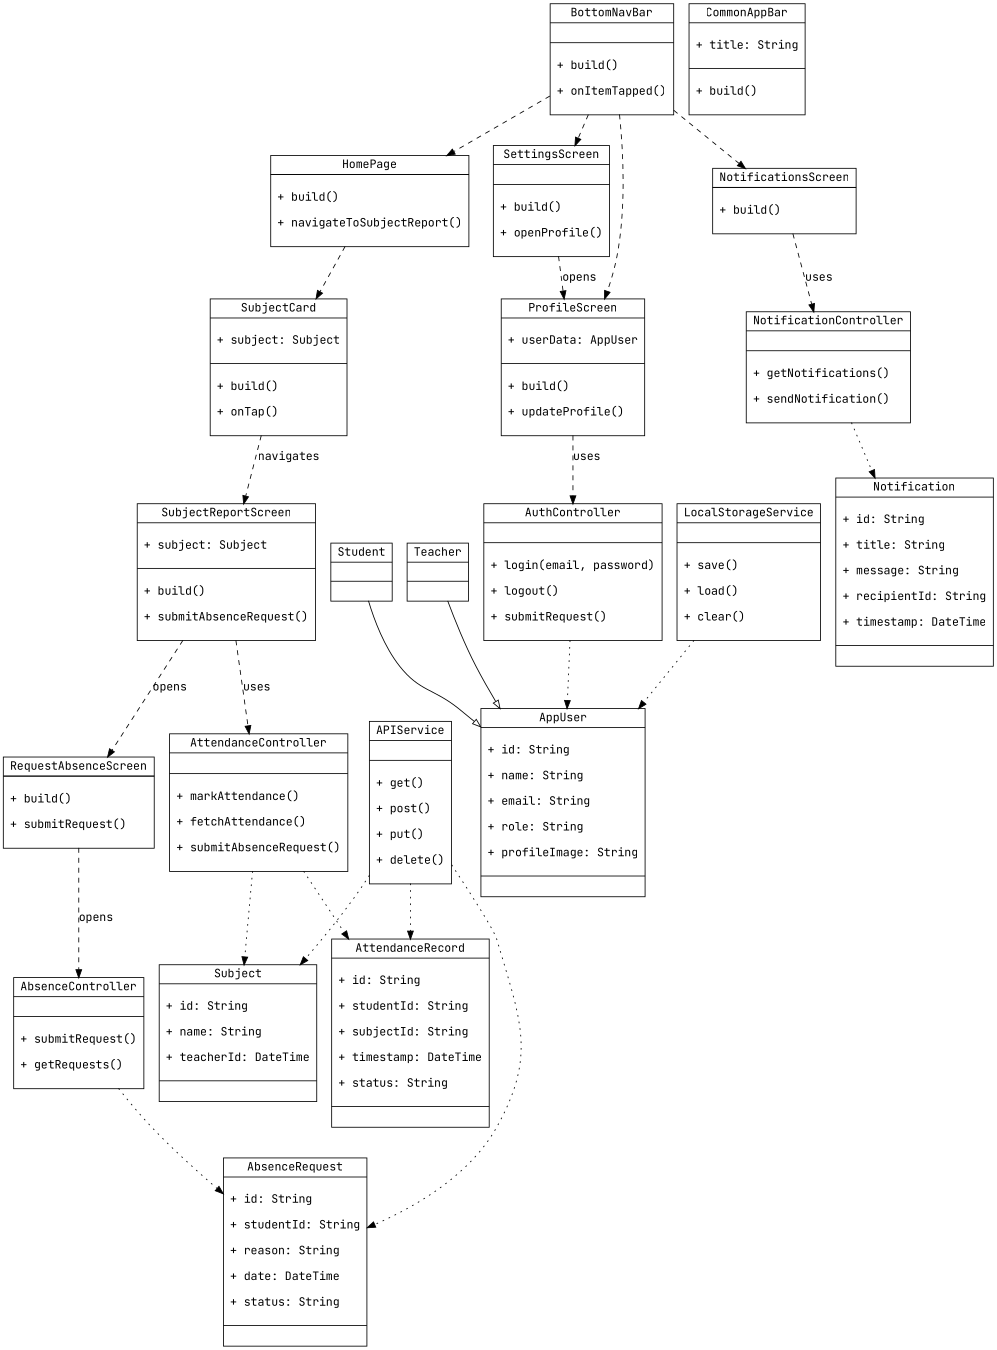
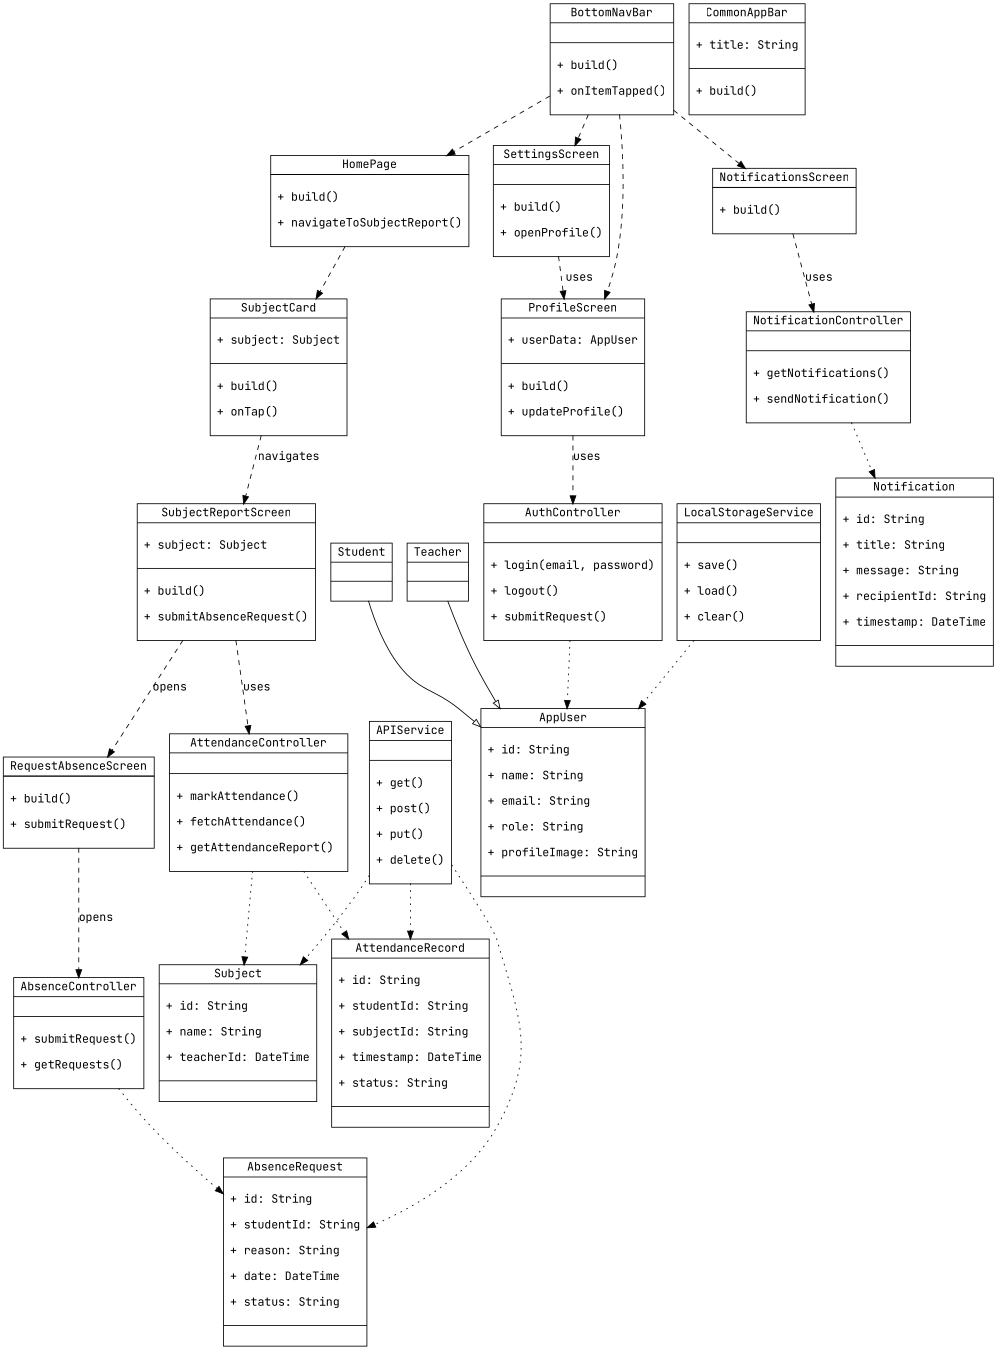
(580, 278) -> (580, 278)
(259, 848) -> (255, 848)
